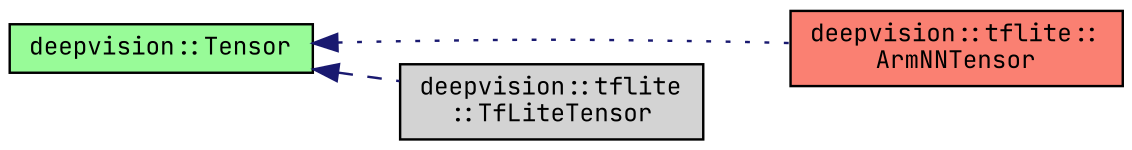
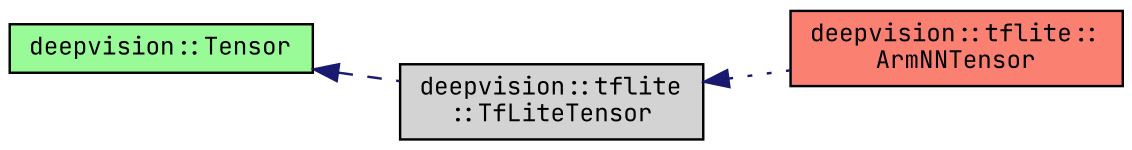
(564, 40) -> (759, 74)
